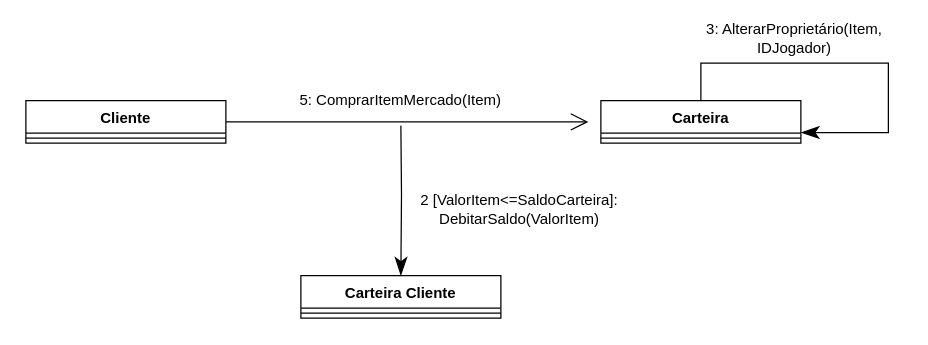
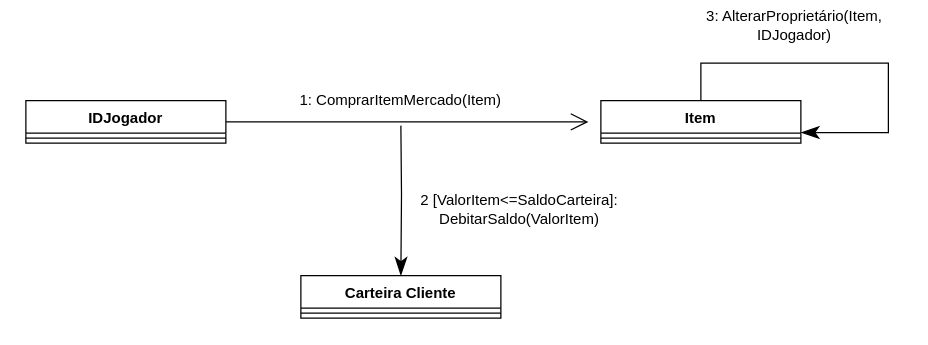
(794, 38) -> (794, 26)
(401, 101) -> (401, 101)
(125, 118) -> (125, 118)
(700, 118) -> (700, 118)
